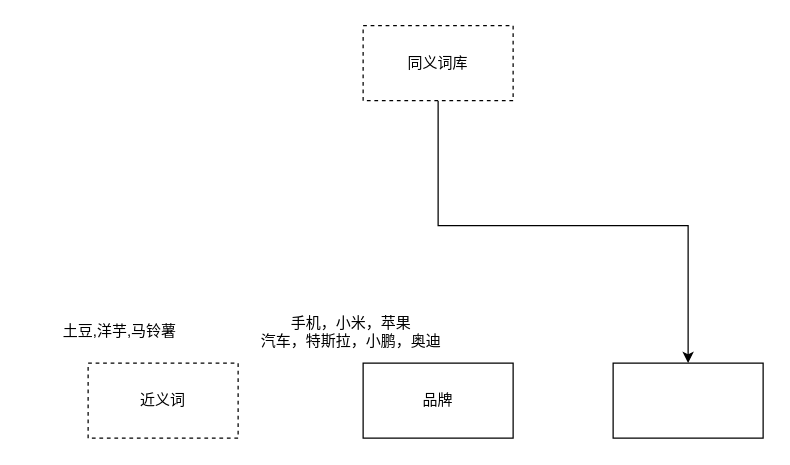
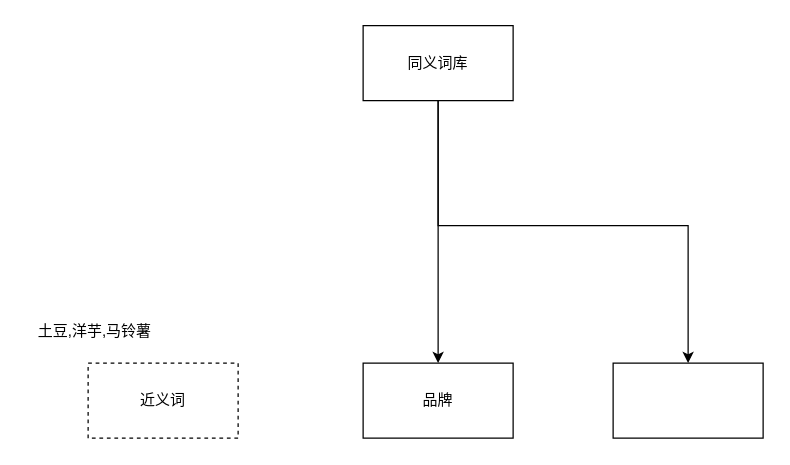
(438, 63) -> (438, 63)
none -> (438, 291)
(119, 332) -> (94, 332)
(351, 332) -> none
